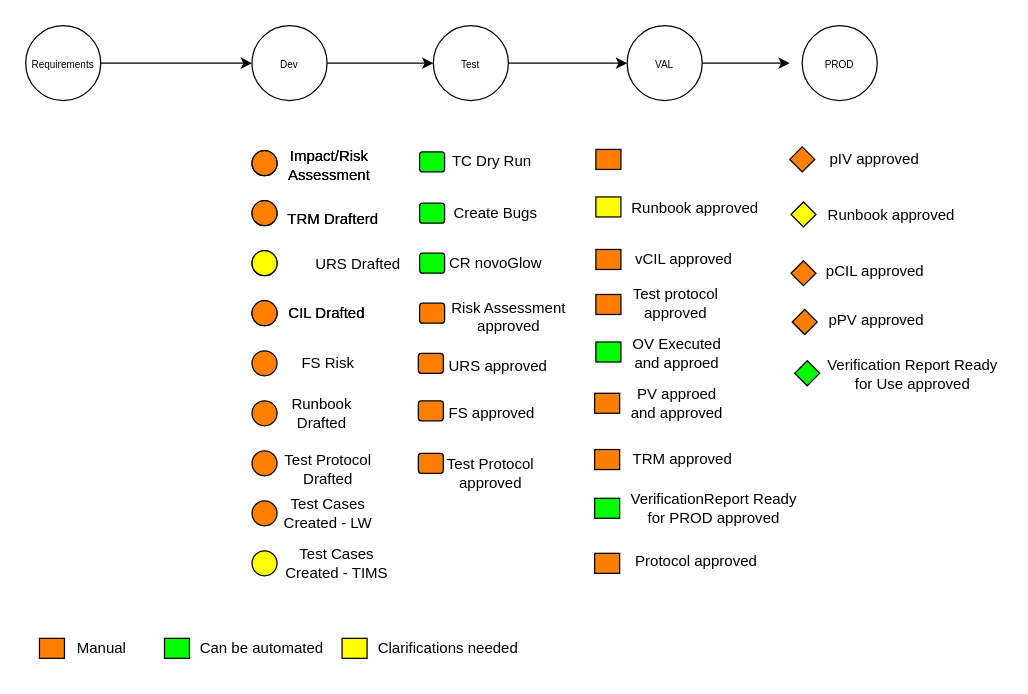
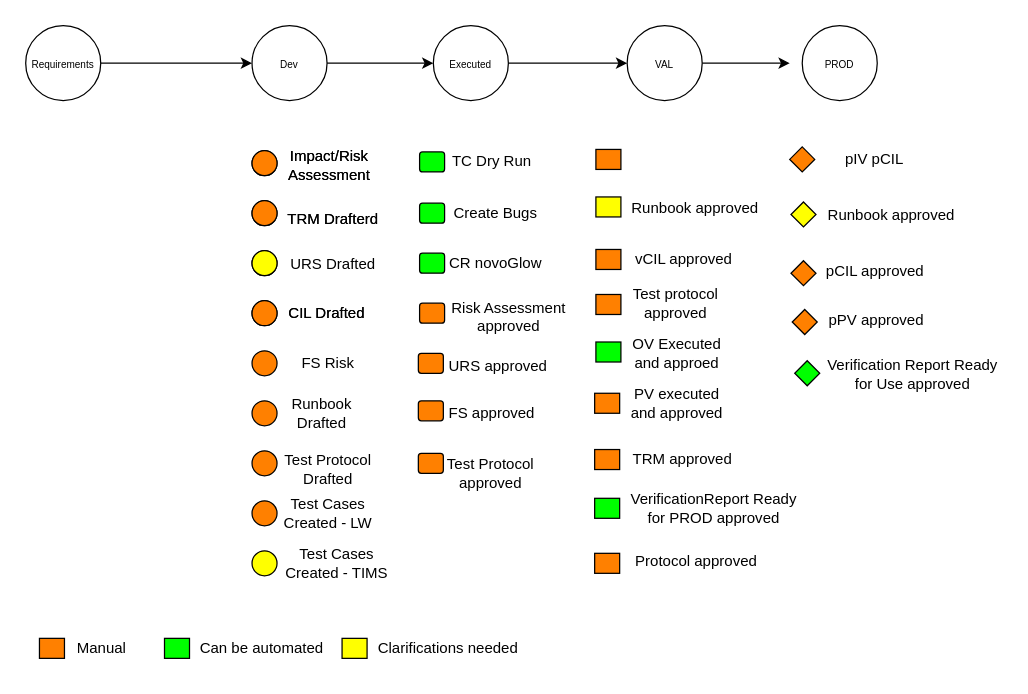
(471, 63) -> (471, 63)
(874, 159) -> (874, 159)
(358, 264) -> (333, 264)
(677, 403) -> (677, 403)
